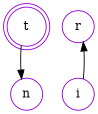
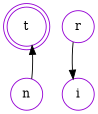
(21, 58) -> (33, 67)
(84, 65) -> (72, 56)
